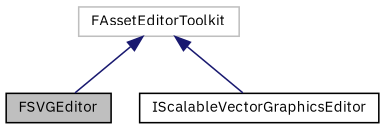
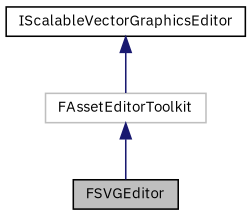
(215, 70) -> (126, 73)
